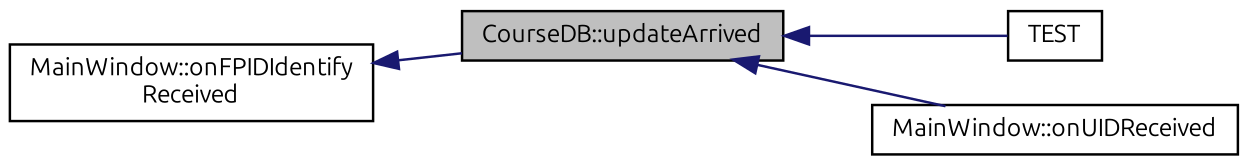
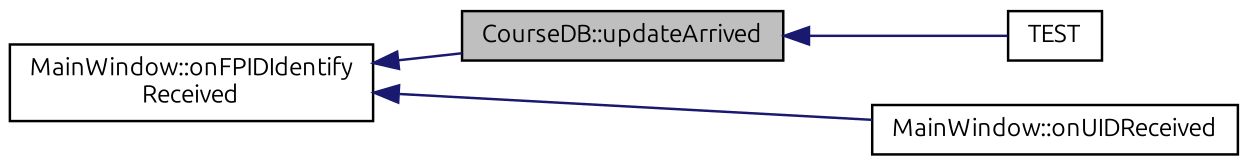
(851, 86) -> (636, 107)
